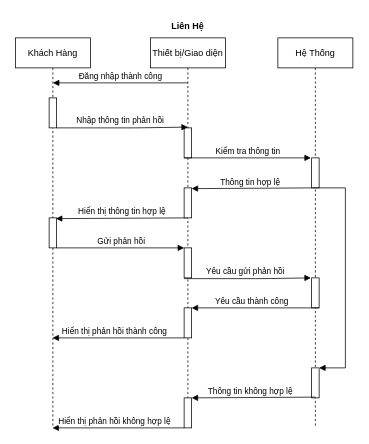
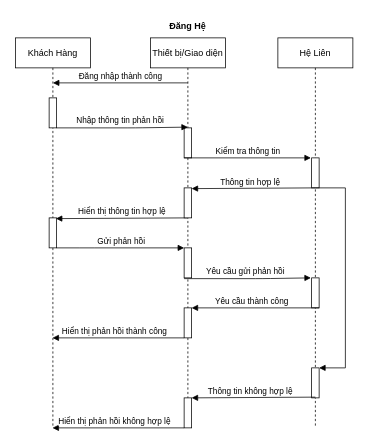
(188, 26) -> (188, 26)
(315, 53) -> (315, 53)
